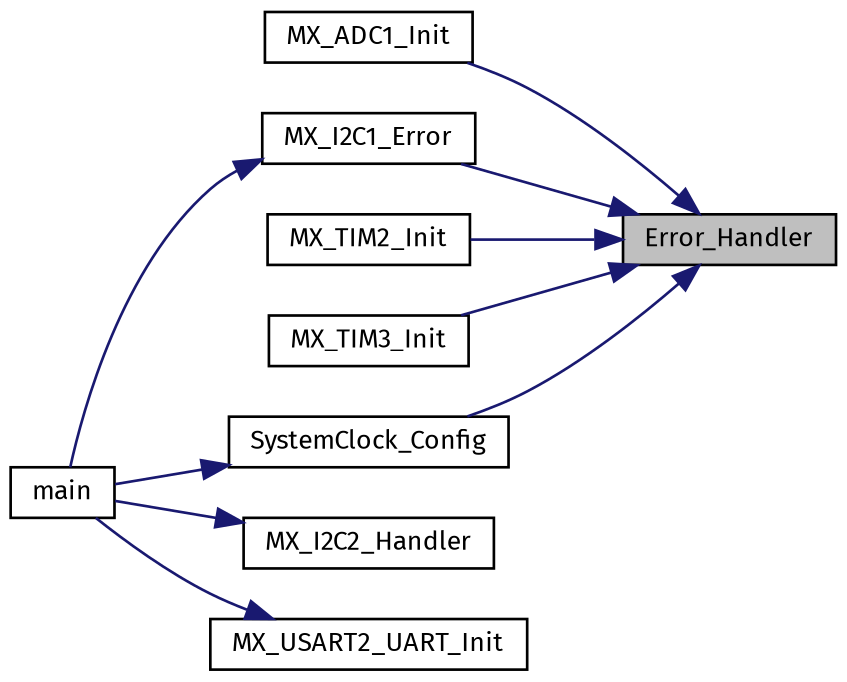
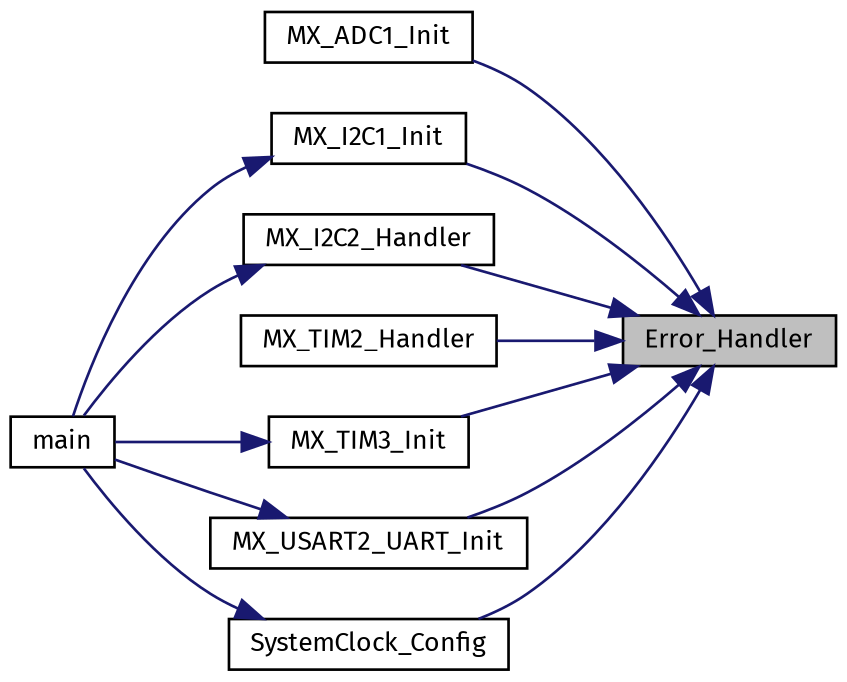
(369, 138) -> (369, 138)
(369, 240) -> (369, 341)
none -> (536, 286)
none -> (178, 442)
none -> (579, 461)
